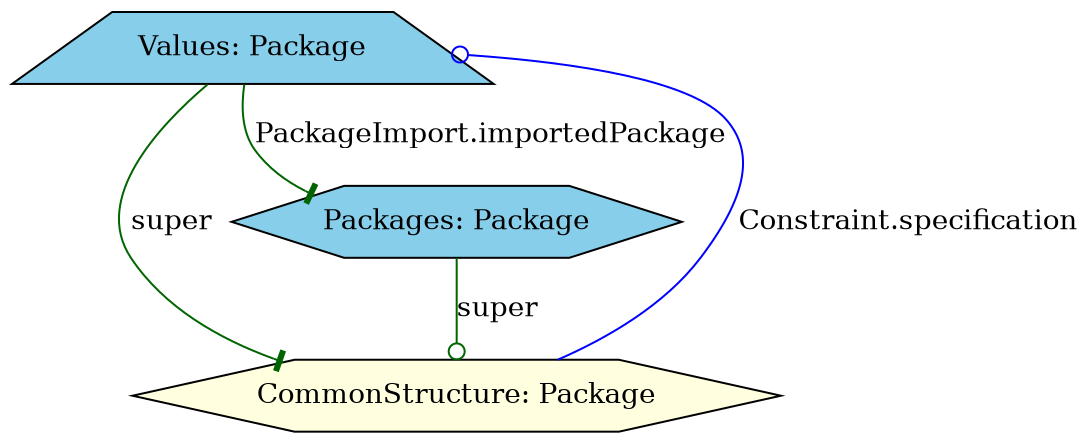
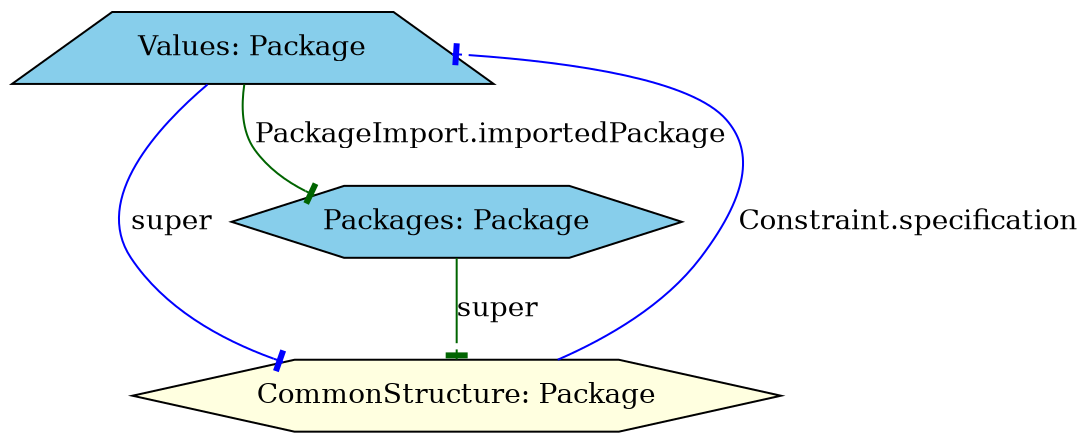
(741, 146) -> (741, 146)
(125, 245) -> (125, 245)
(457, 301) -> (457, 301)
